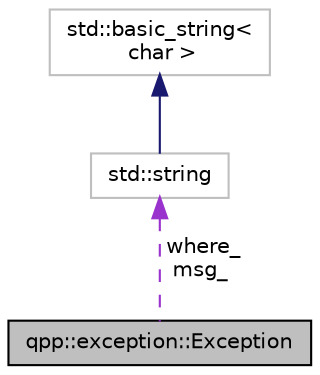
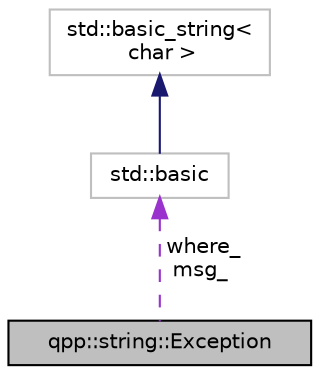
(160, 176) -> (160, 176)
(160, 343) -> (160, 343)
